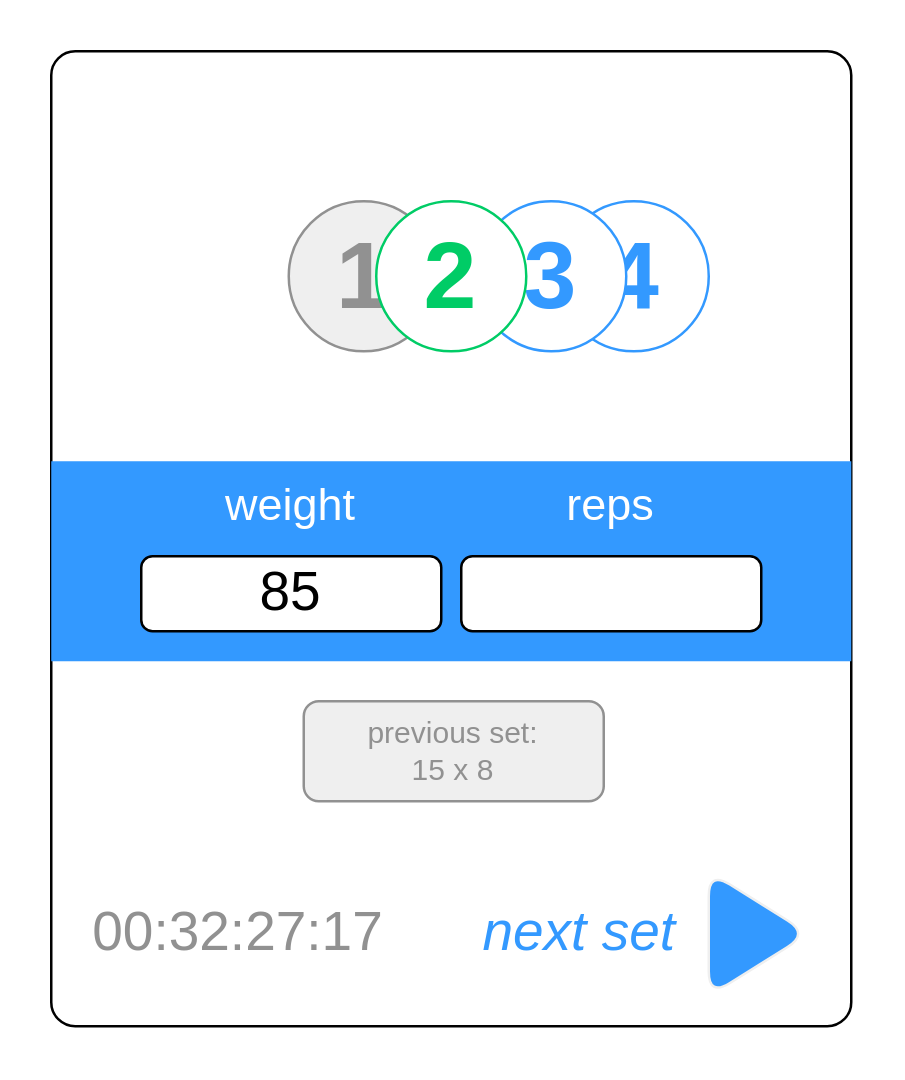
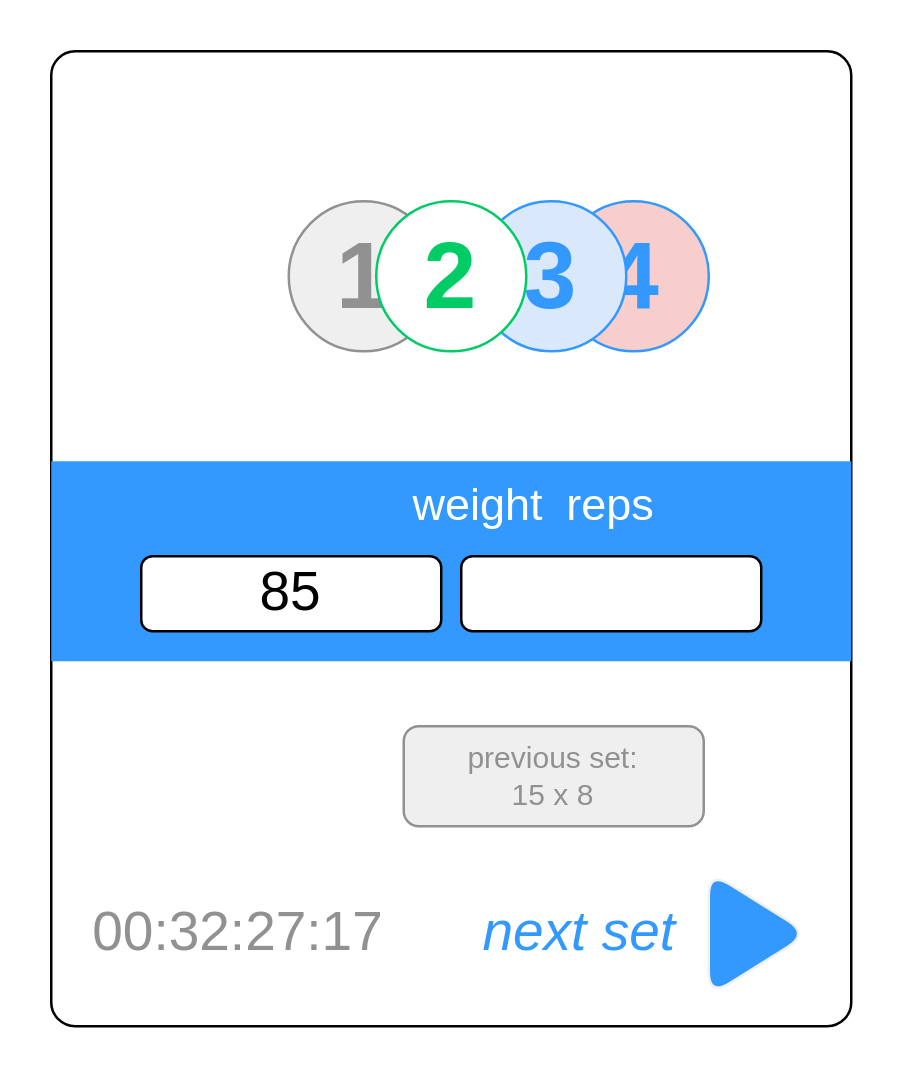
(551, 276) -> (551, 276)
(634, 276) -> (634, 276)
(291, 506) -> (479, 506)
(454, 751) -> (554, 776)
